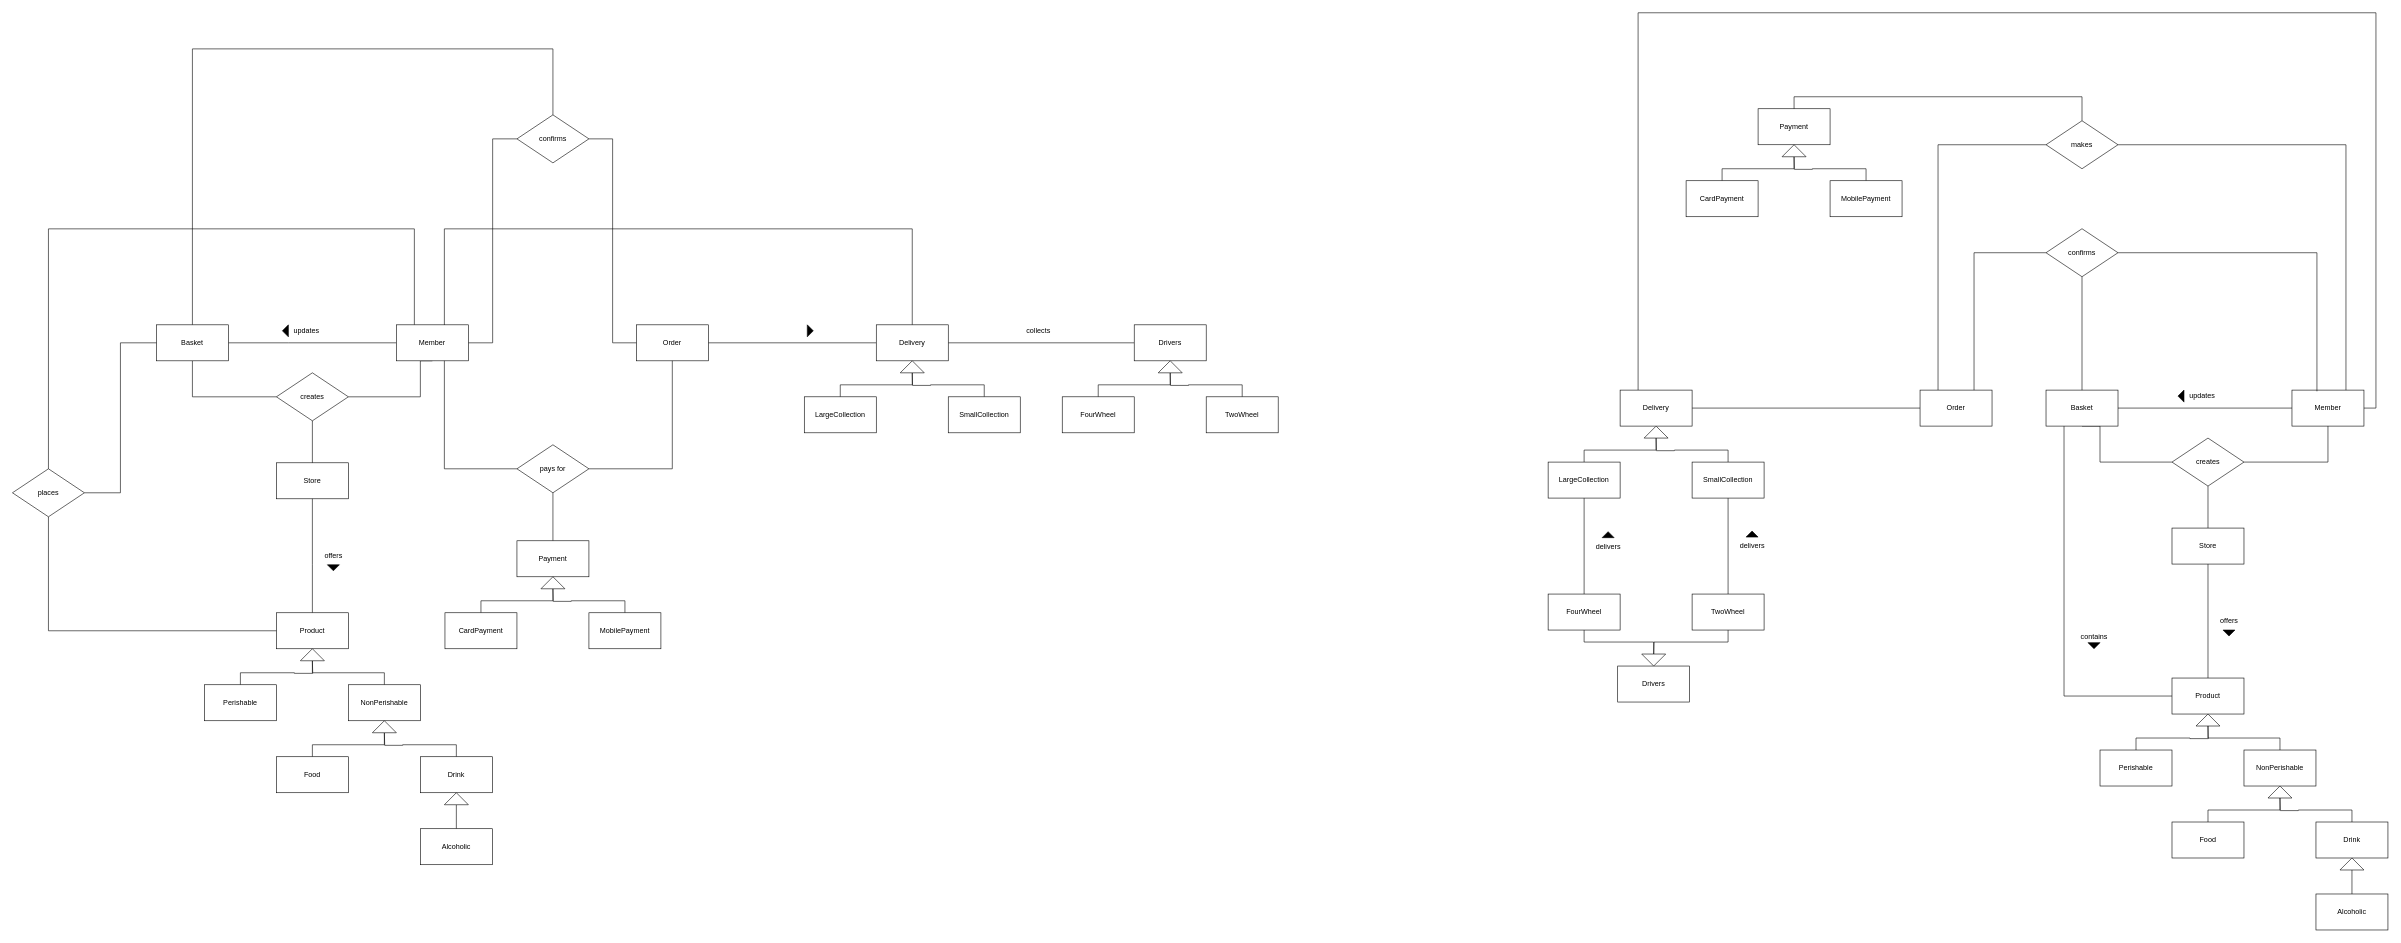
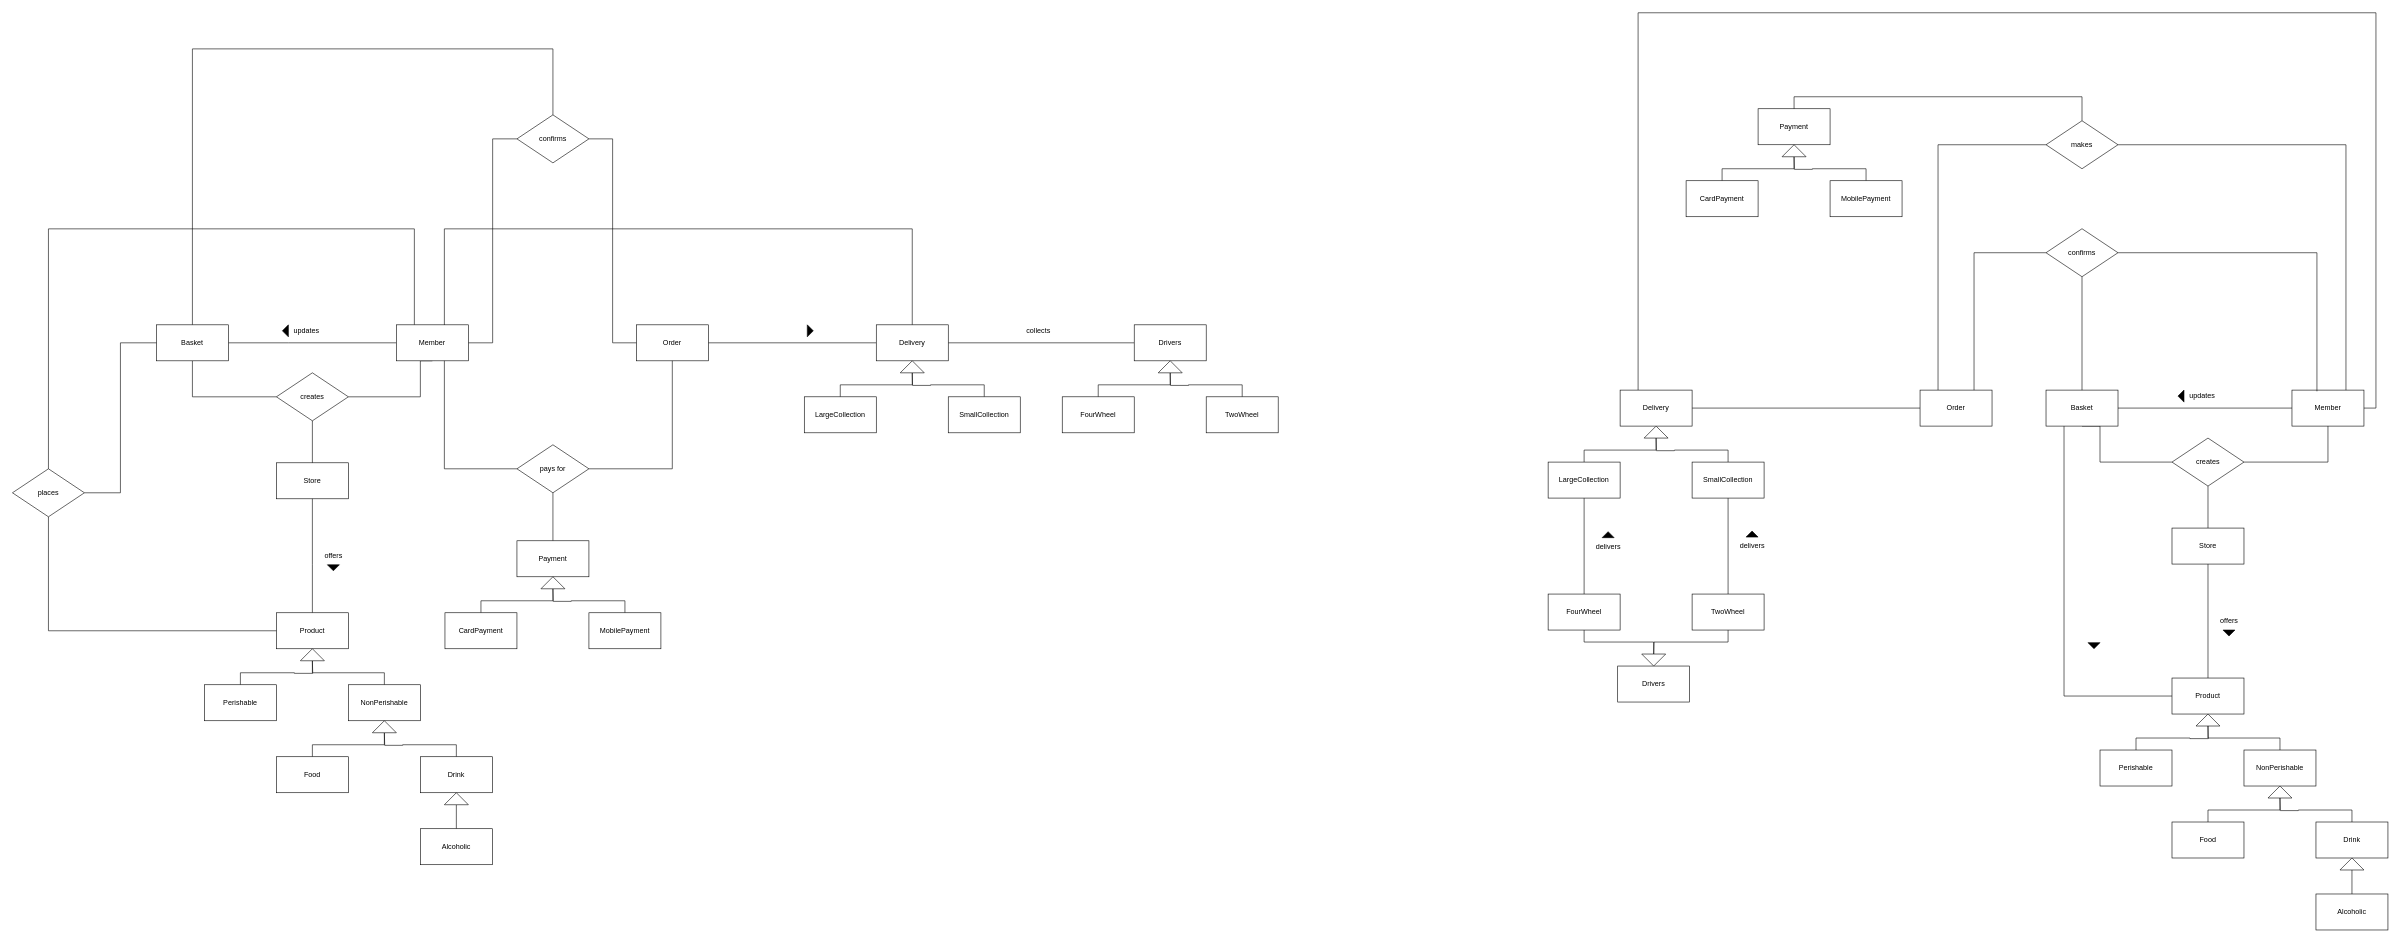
(2094, 637) -> none
